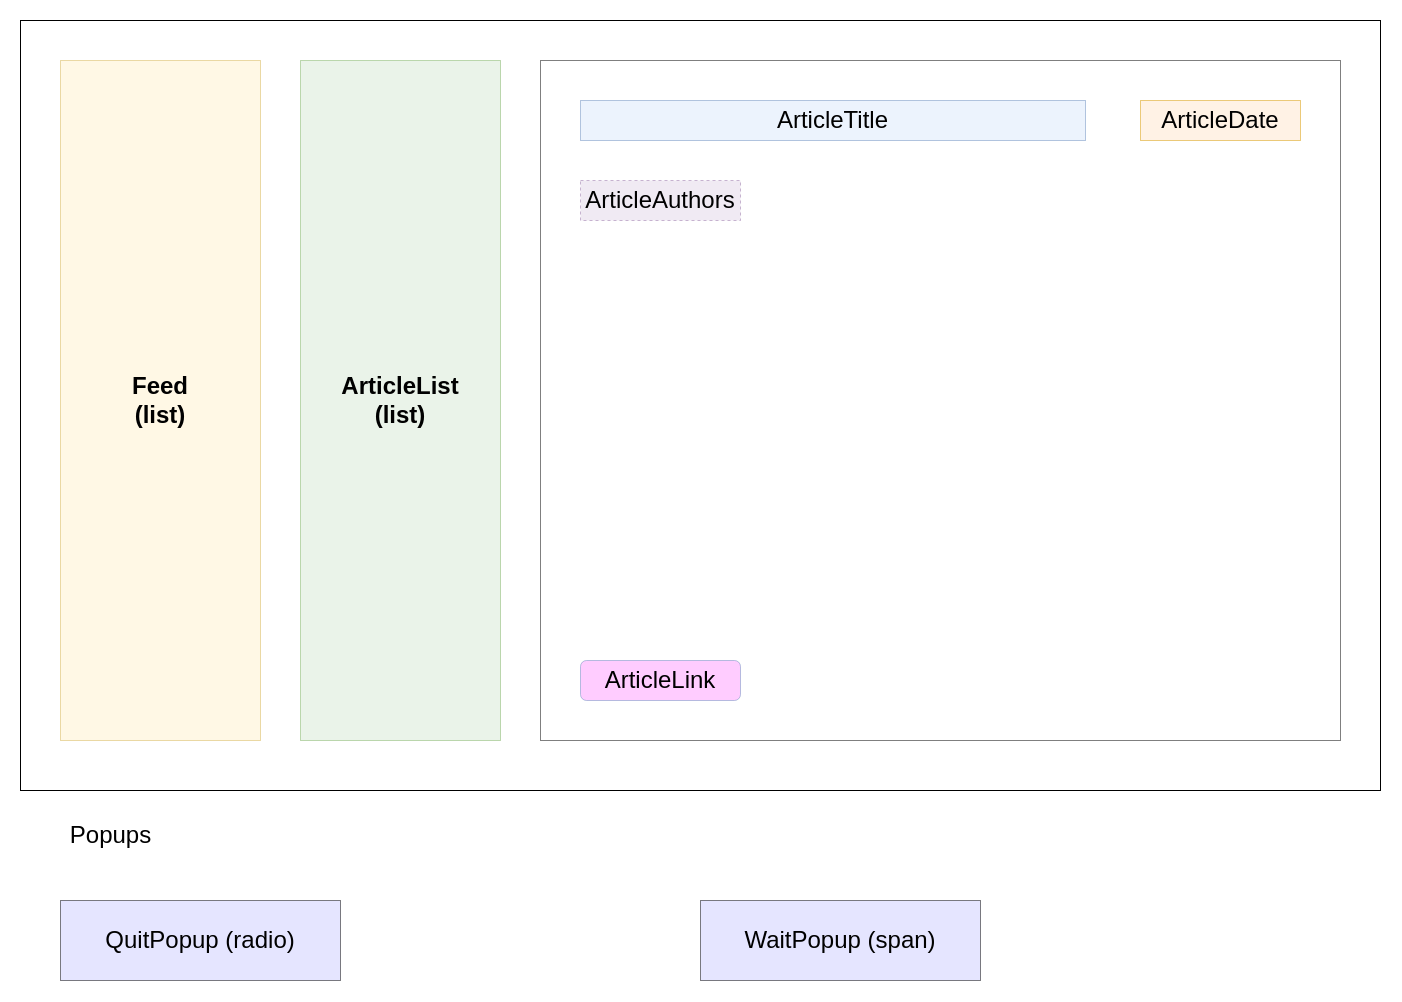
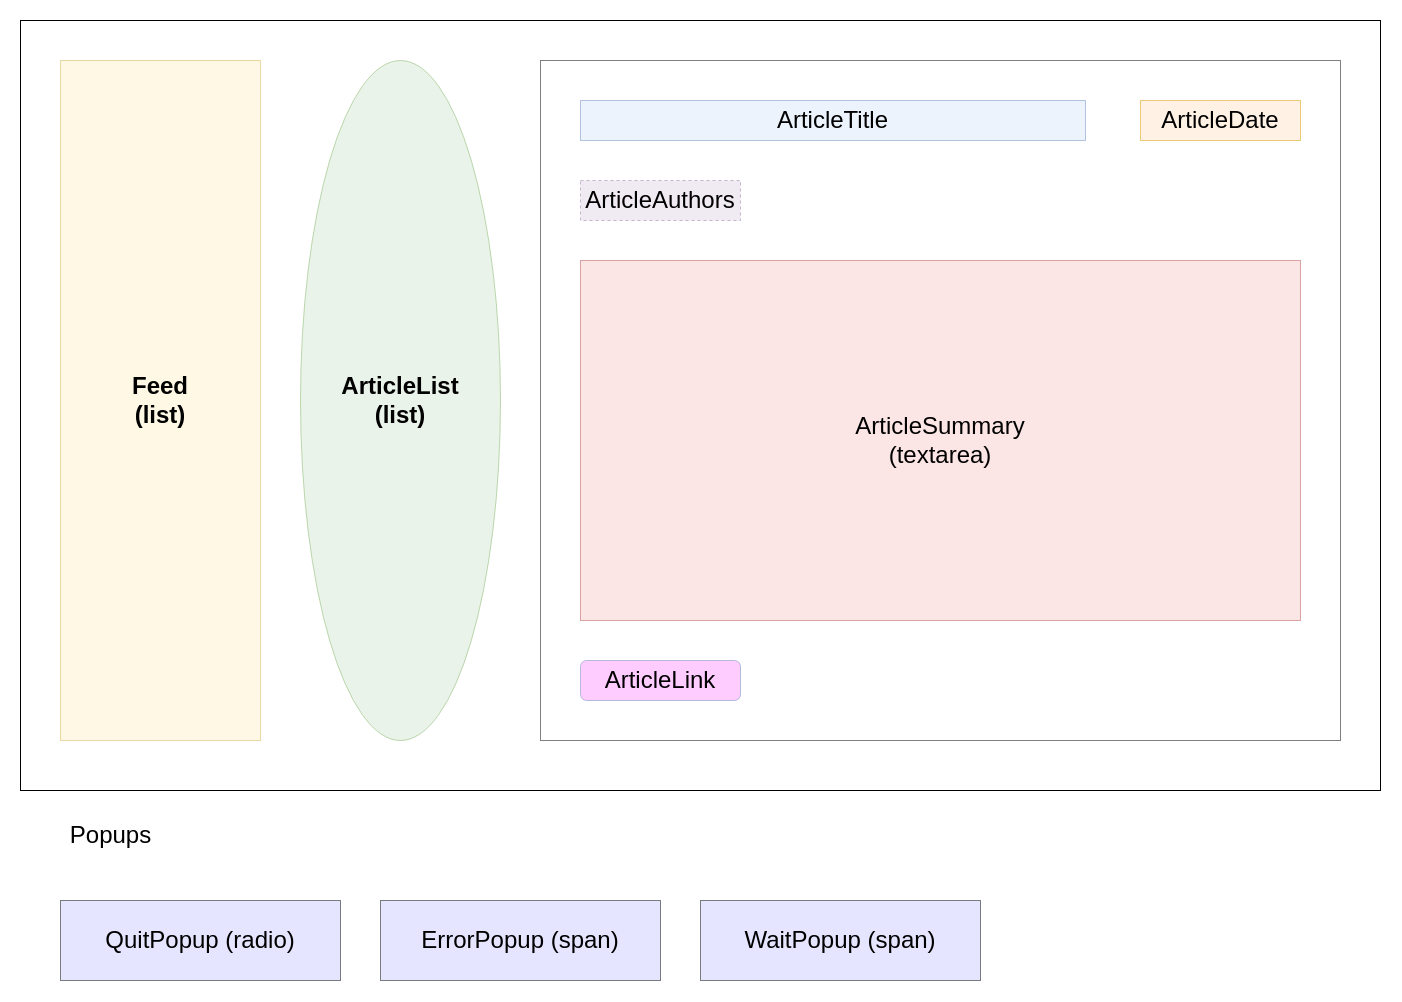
(401, 401) -> (401, 401)
none -> (941, 441)
none -> (521, 941)
